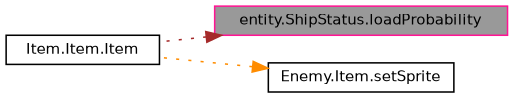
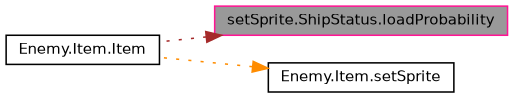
(361, 21) -> (361, 21)
(83, 50) -> (83, 50)
